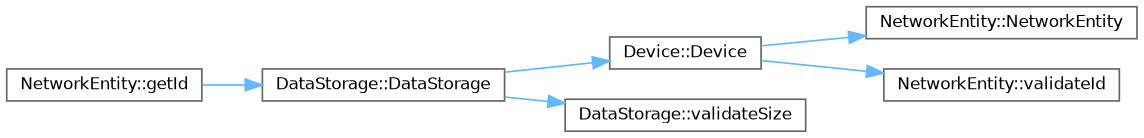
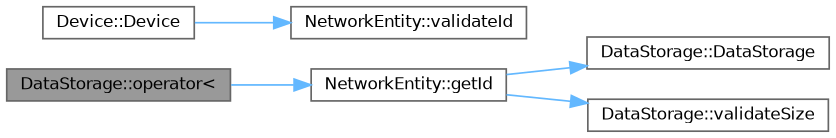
(1002, 23) -> none
(549, 67) -> none
none -> (119, 85)
(526, 99) -> (538, 98)
